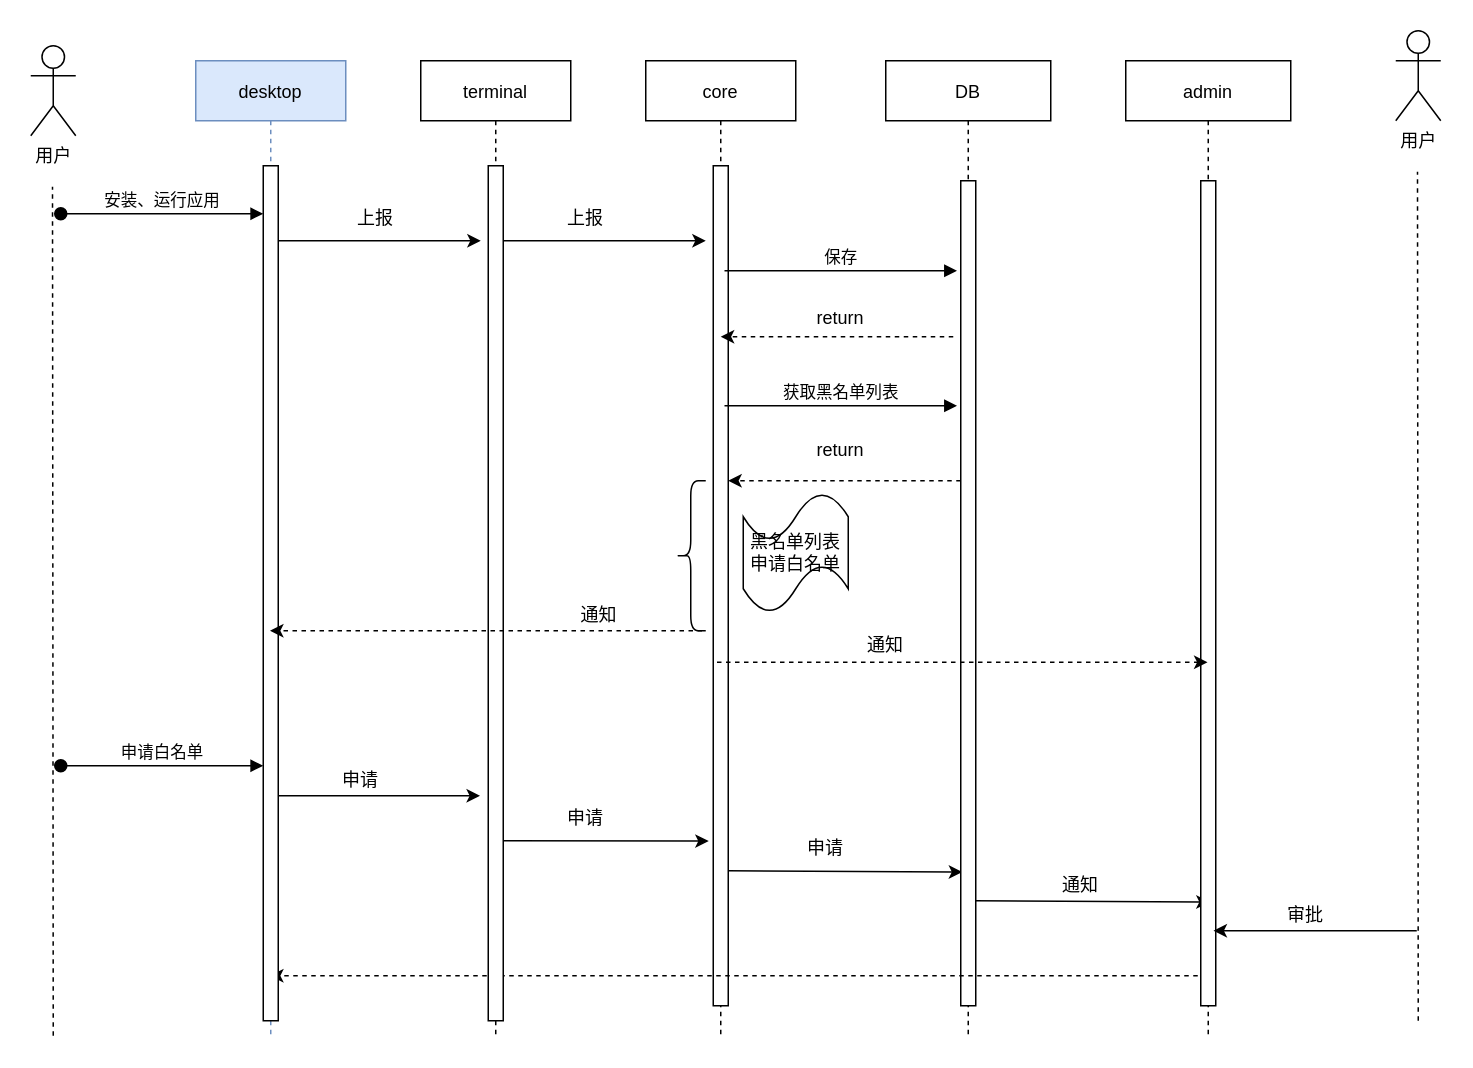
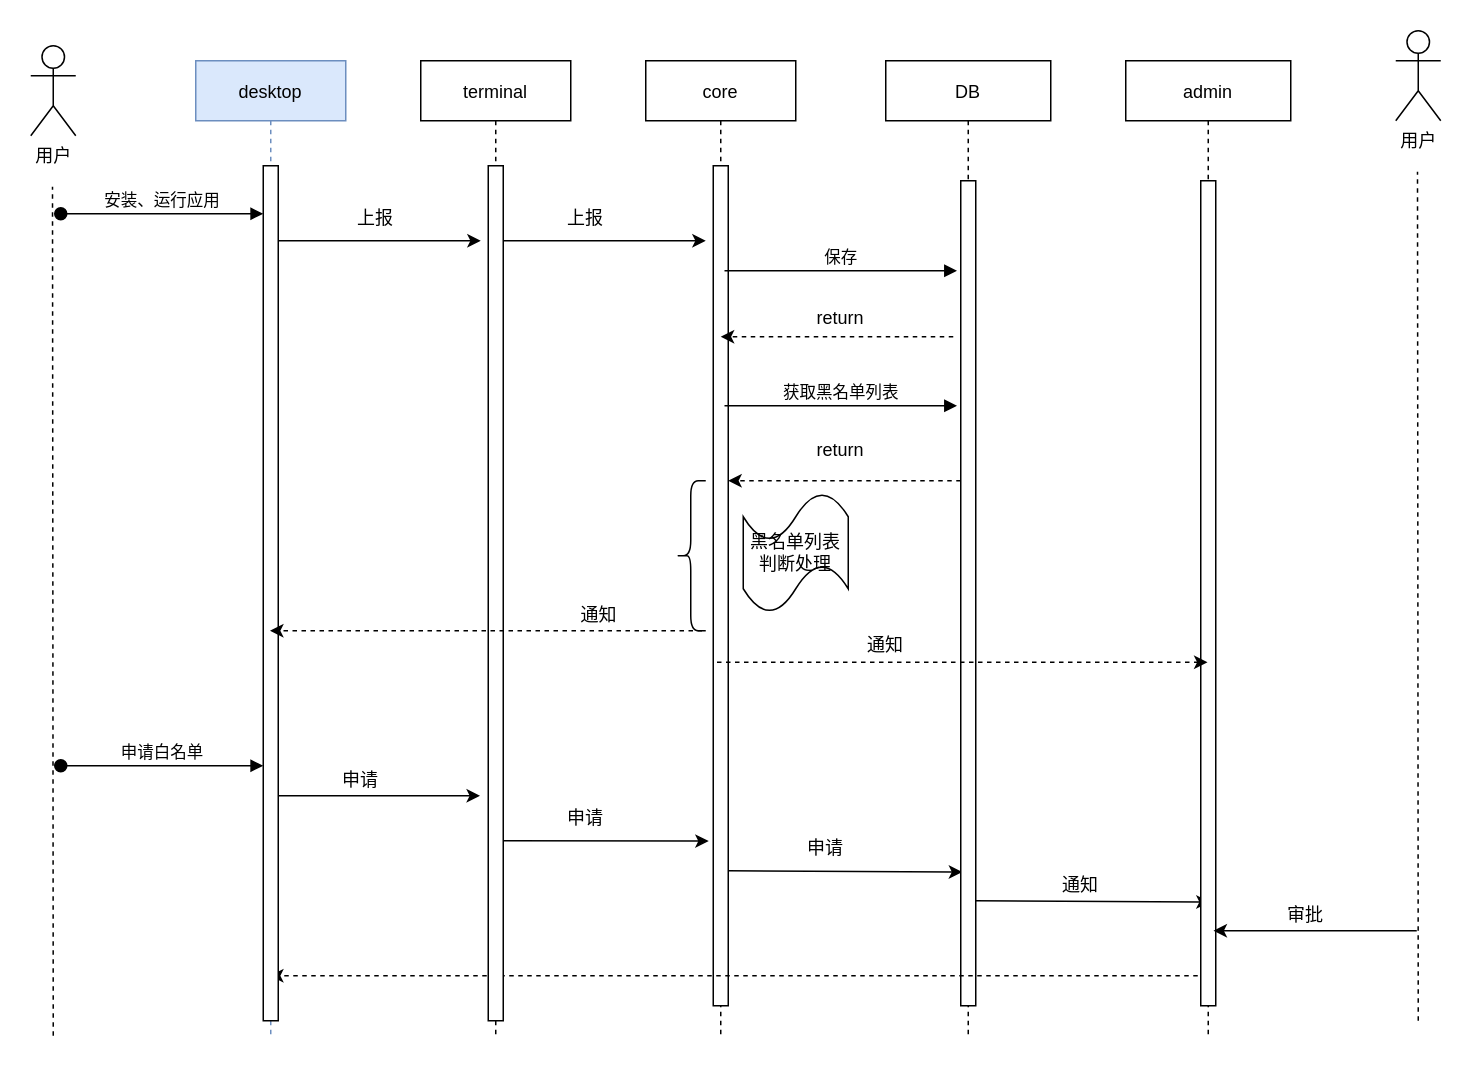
(796, 553) -> (796, 553)
